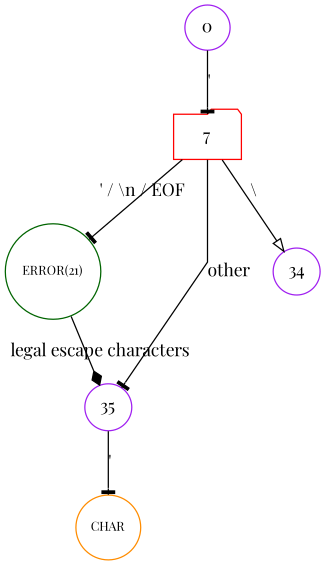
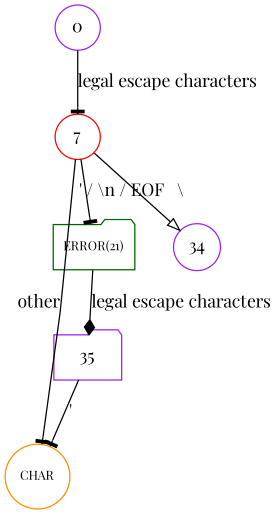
(210, 82) -> (167, 82)
(207, 137) -> (78, 137)
(53, 272) -> (94, 247)
(195, 280) -> (61, 299)
(108, 407) -> (88, 357)
